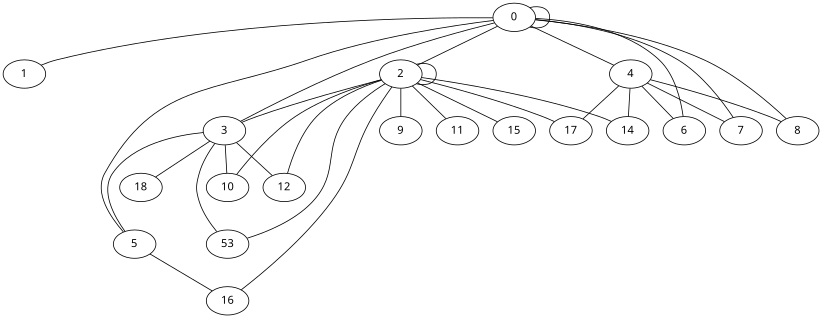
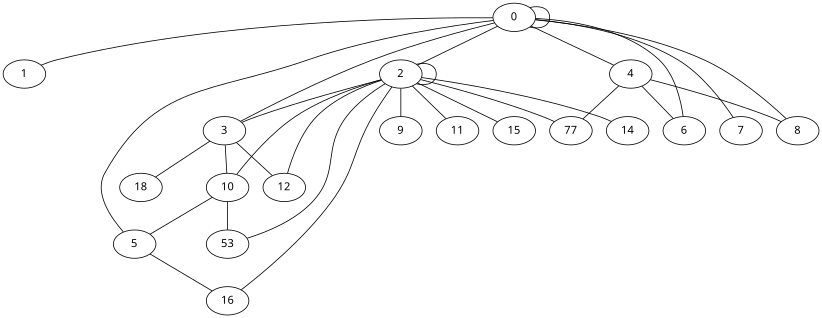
(629, 102) -> none
(686, 102) -> none
(571, 131) -> (571, 131)
(126, 159) -> (181, 216)
(197, 188) -> (228, 216)
